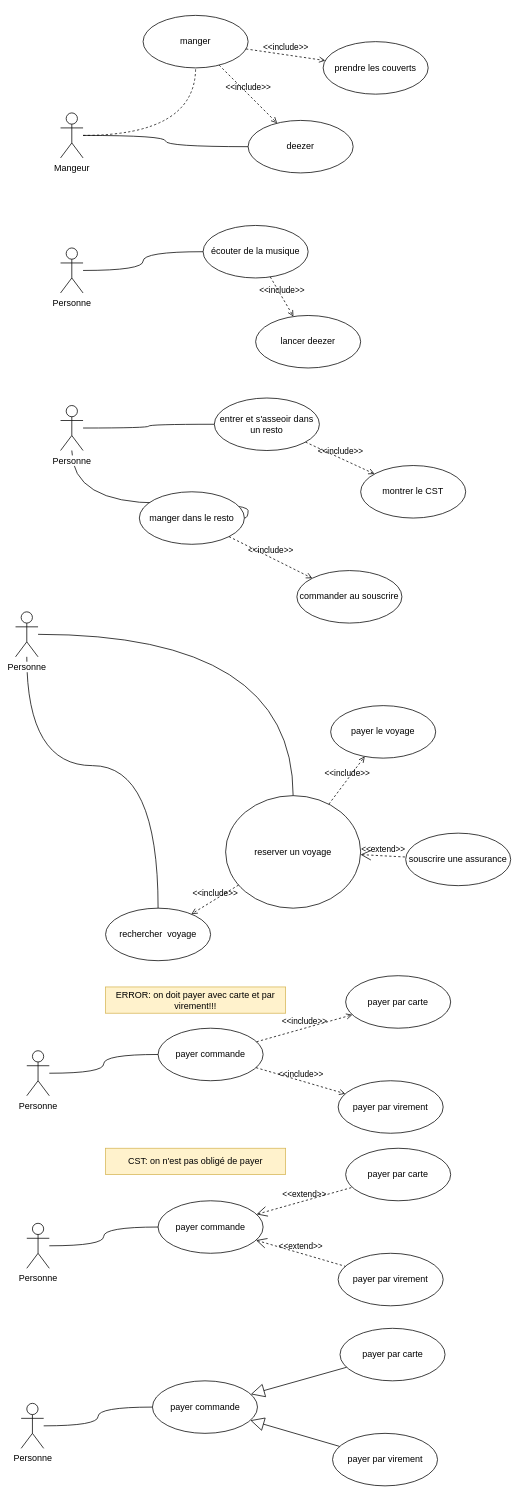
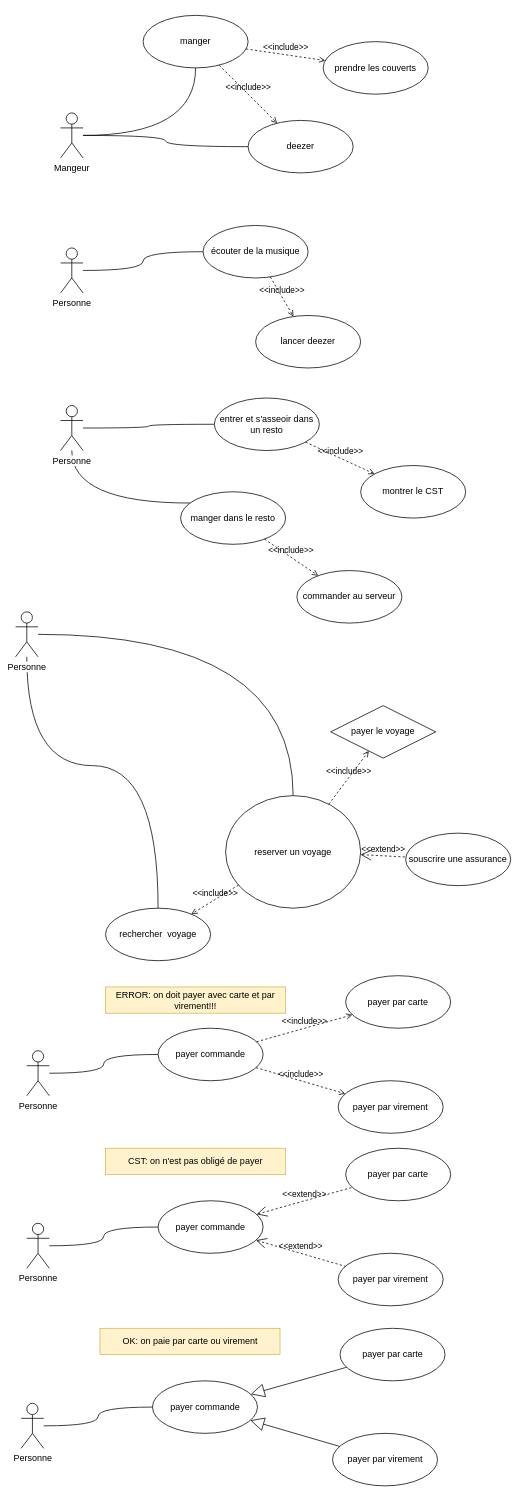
(169, 117) -> (169, 117)
(192, 518) -> (233, 518)
(349, 597) -> (349, 597)
(383, 732) -> (383, 732)
none -> (190, 1341)
